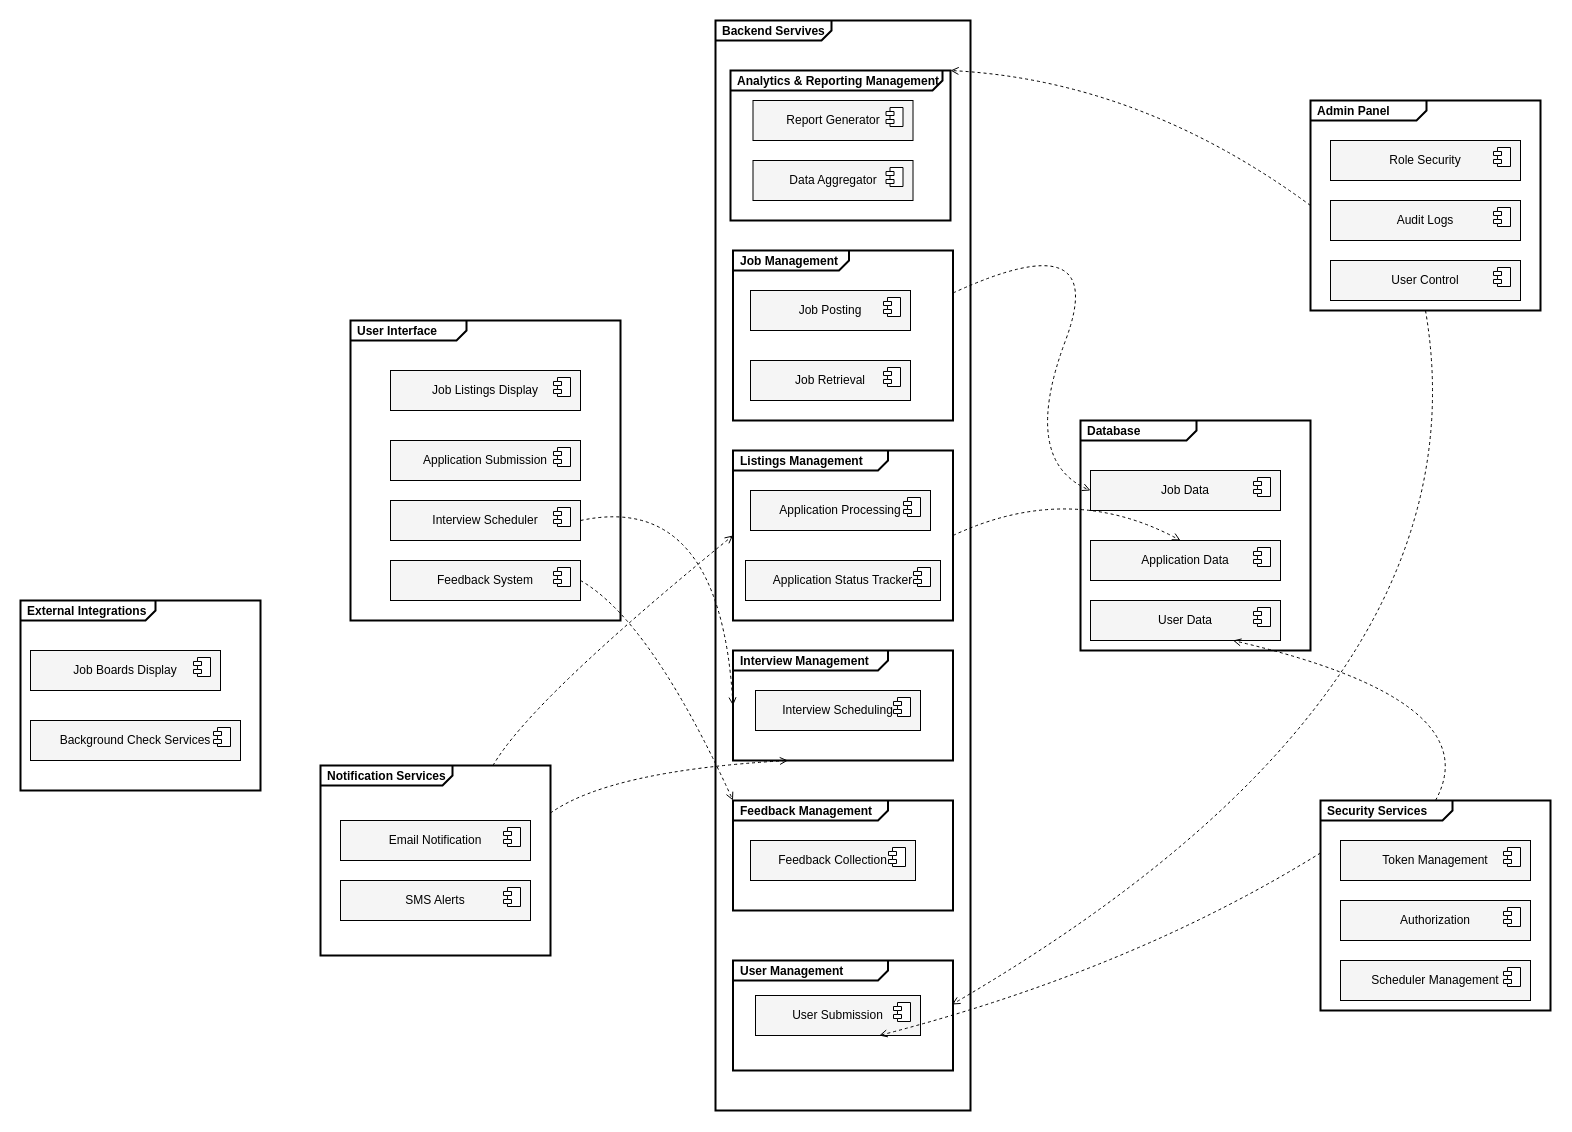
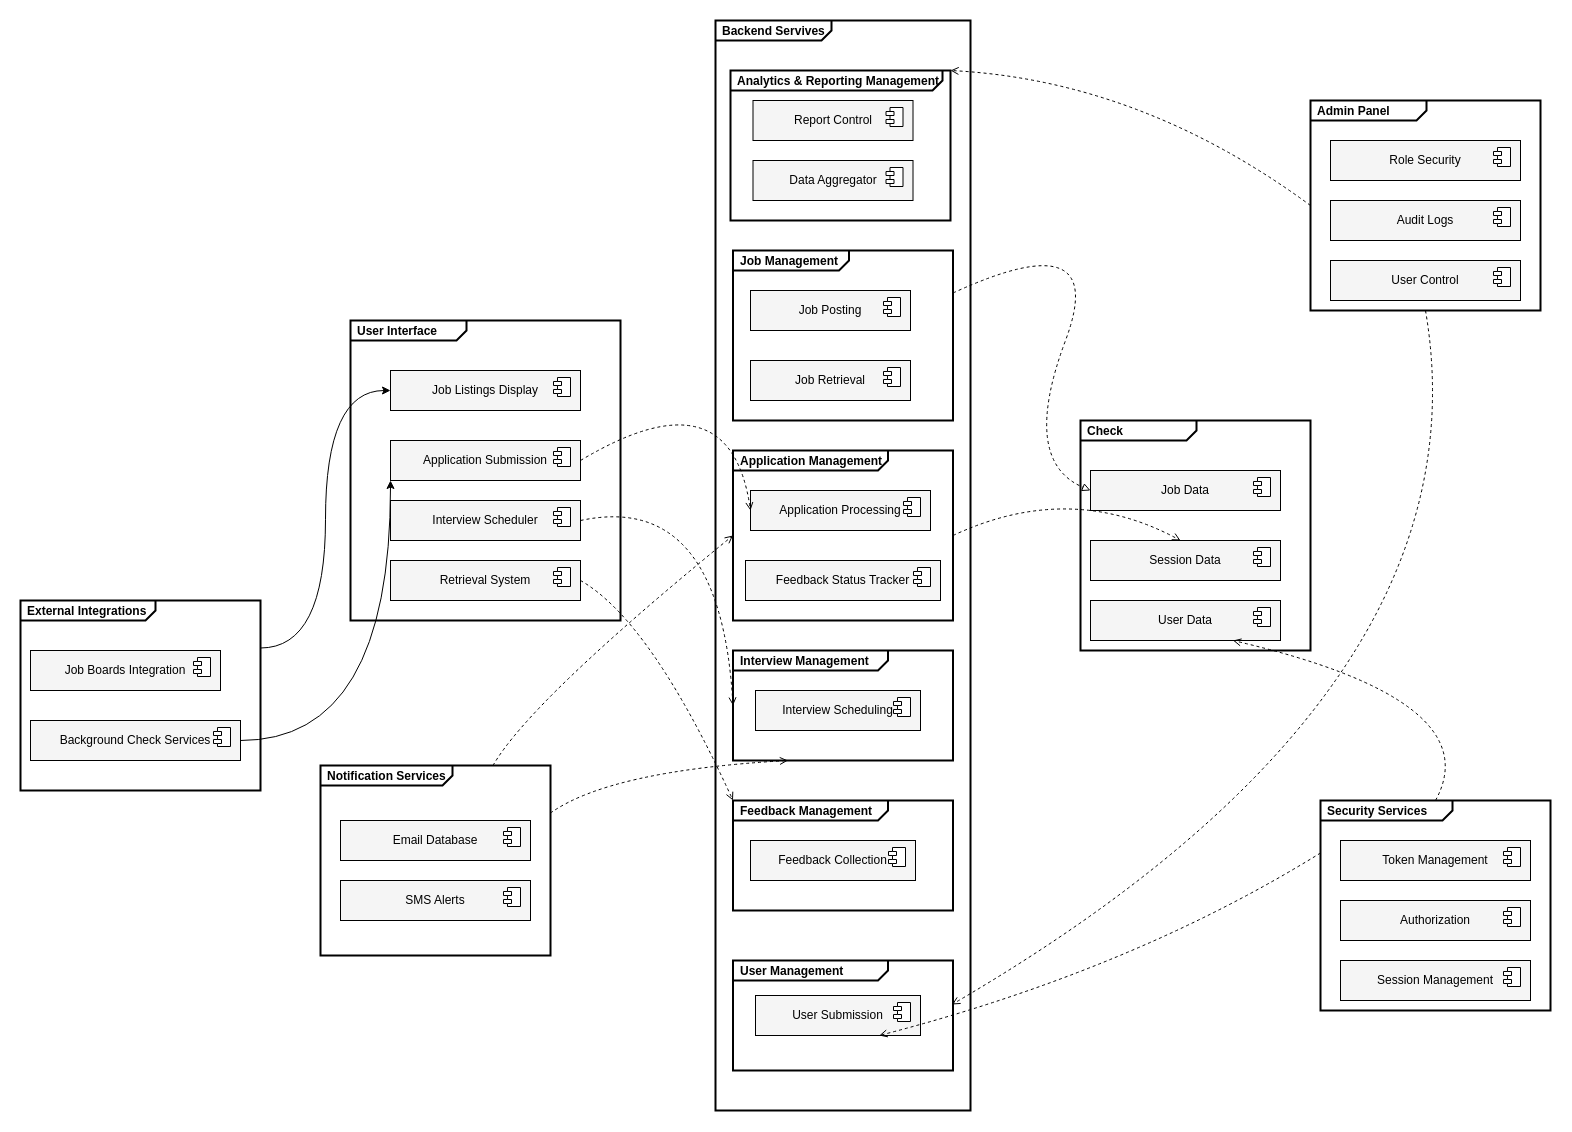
(834, 121) -> (834, 121)
(1196, 421) -> (1196, 421)
none -> (687, 426)
(844, 451) -> (844, 451)
(1053, 454) -> (1051, 452)
none -> (325, 521)
(1186, 561) -> (1186, 561)
(486, 581) -> (486, 581)
(843, 581) -> (843, 581)
none -> (361, 660)
(126, 671) -> (126, 671)
(436, 841) -> (436, 841)
(1436, 981) -> (1436, 981)
